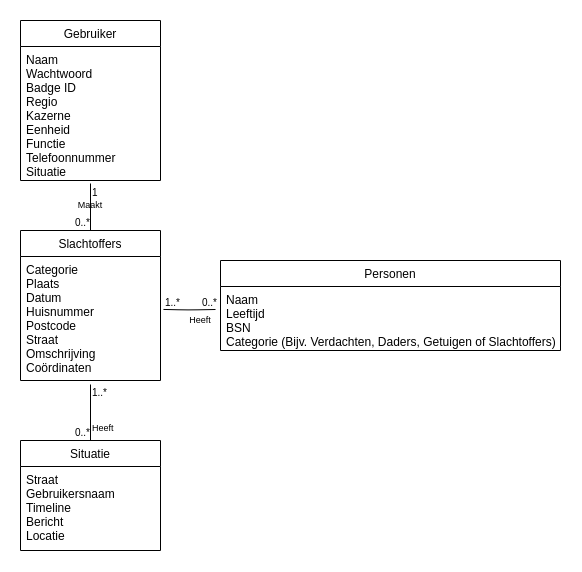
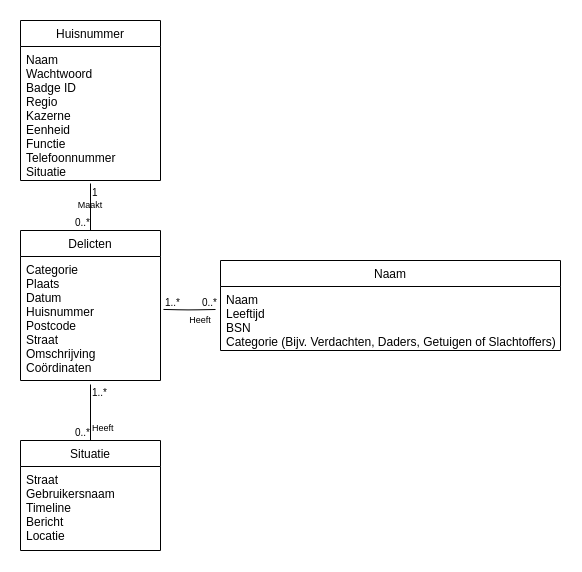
(90, 34) -> (90, 34)
(90, 244) -> (90, 244)
(390, 274) -> (390, 274)
